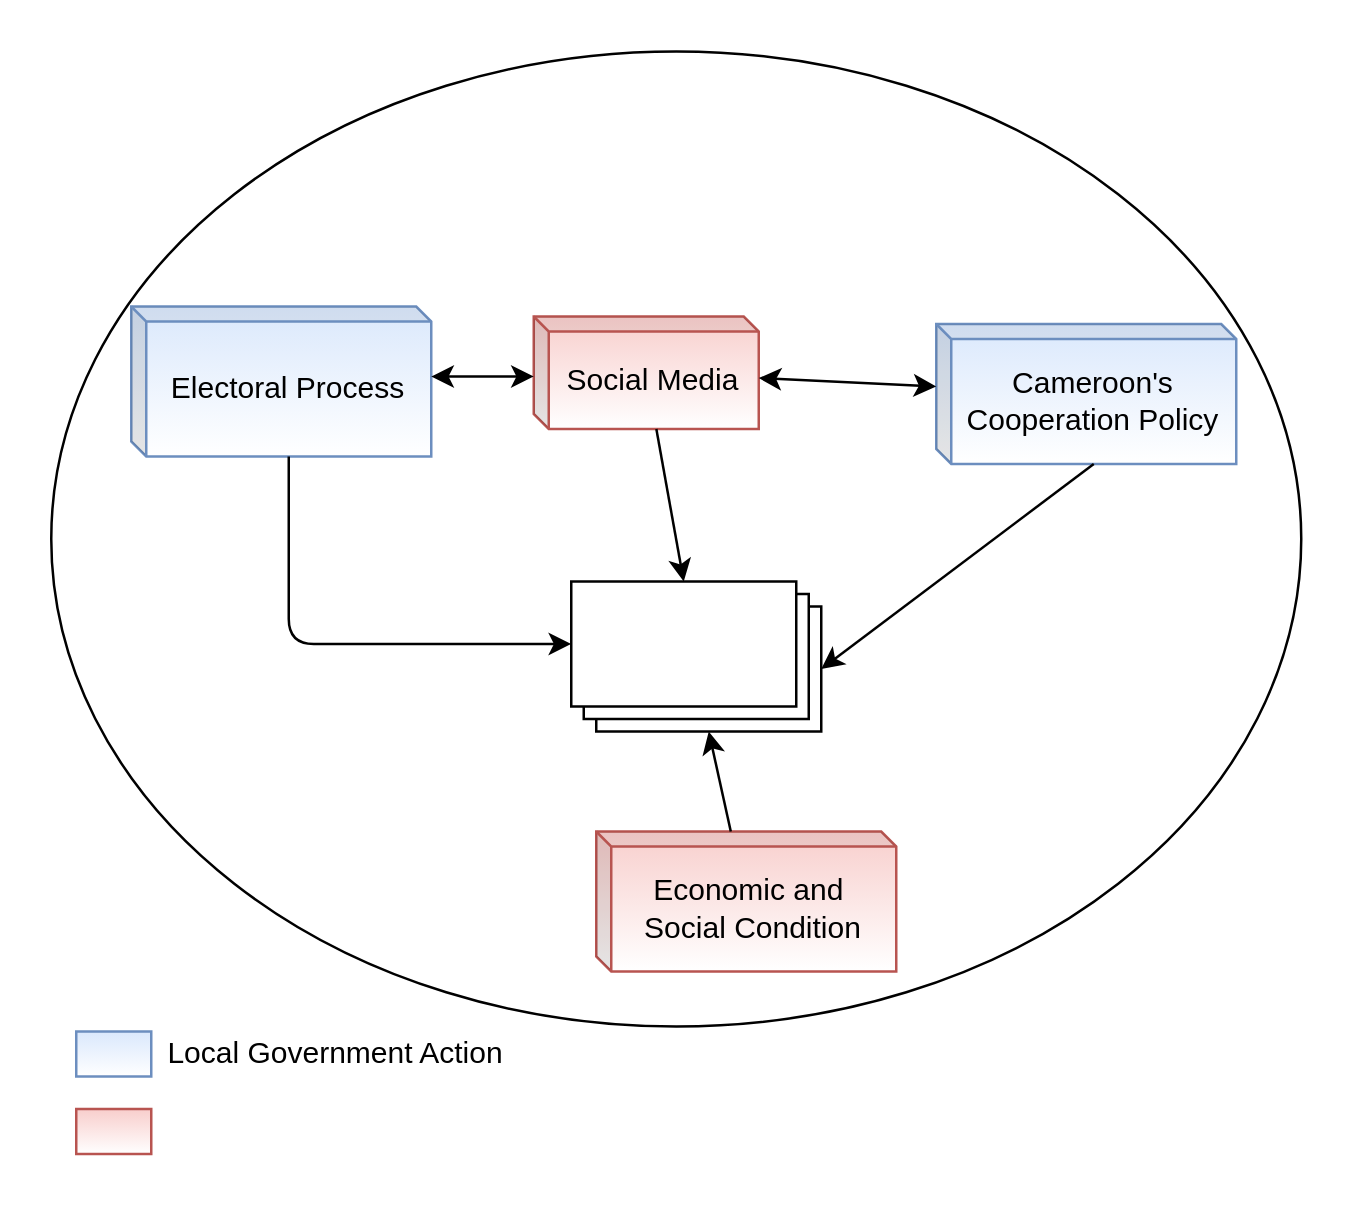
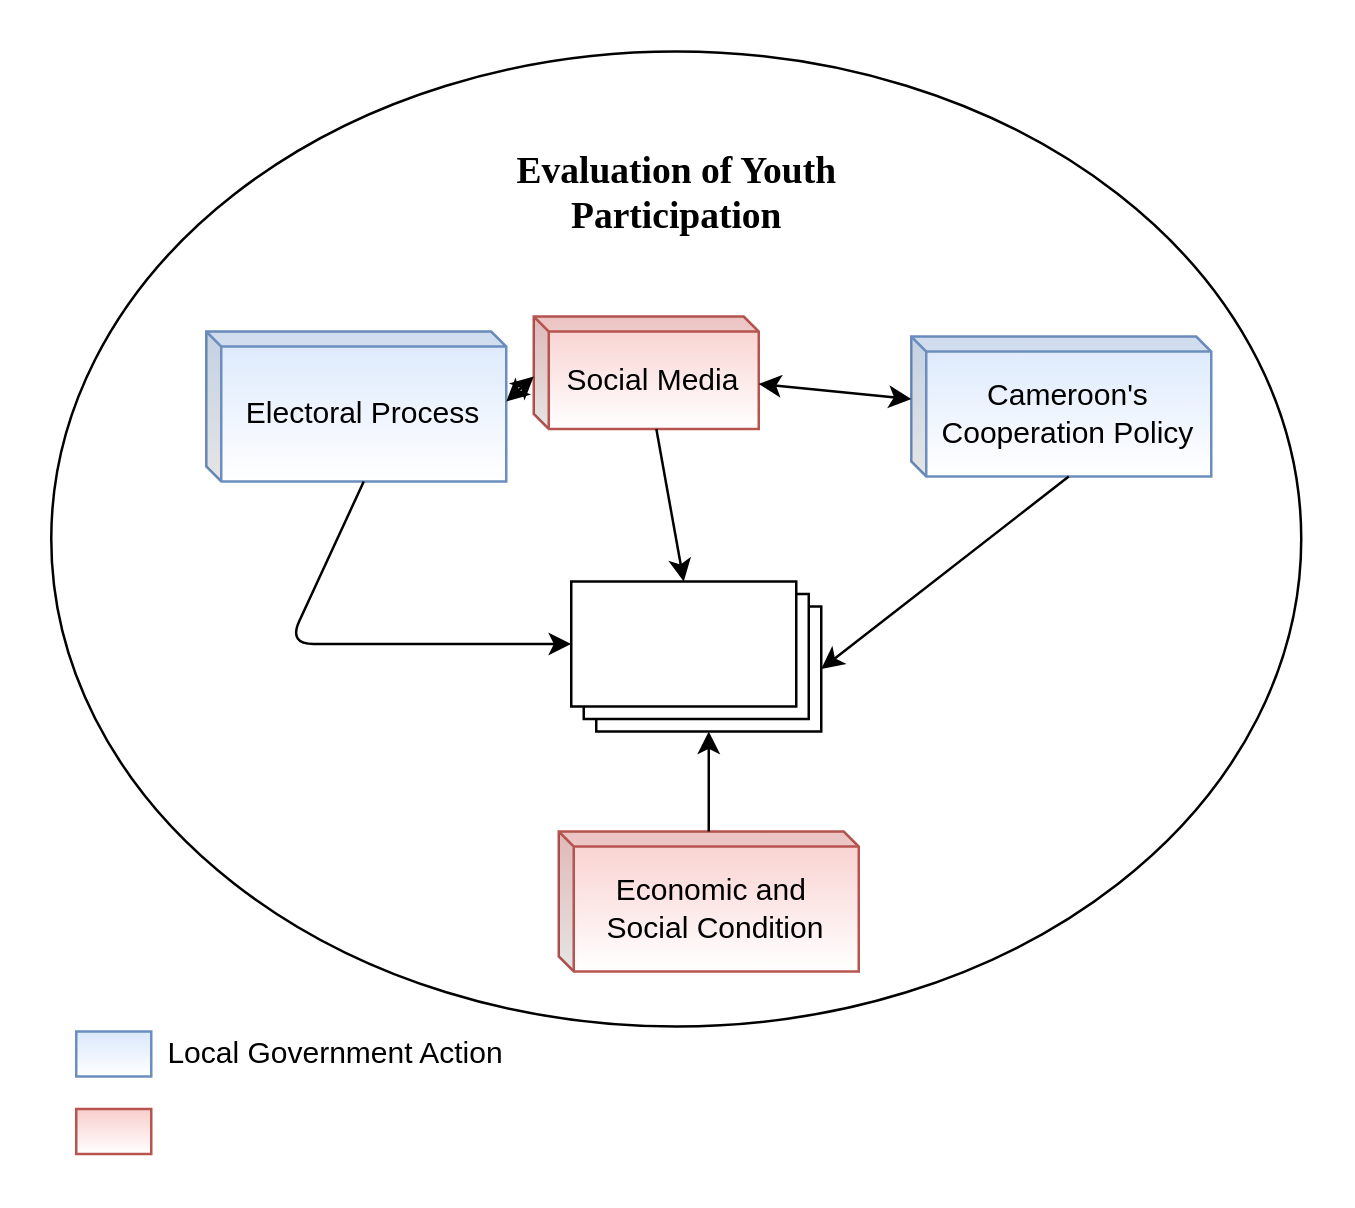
none -> (676, 191)
(281, 381) -> (356, 406)
(1086, 394) -> (1061, 406)
(746, 901) -> (709, 901)
